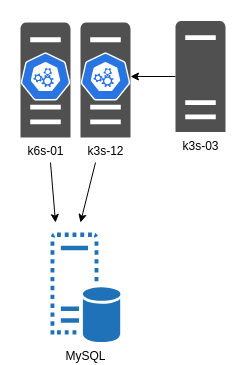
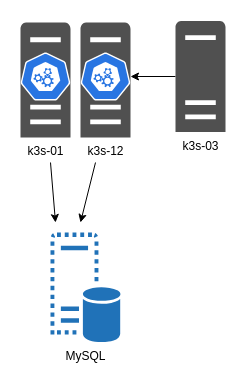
(46, 152) -> (46, 152)
